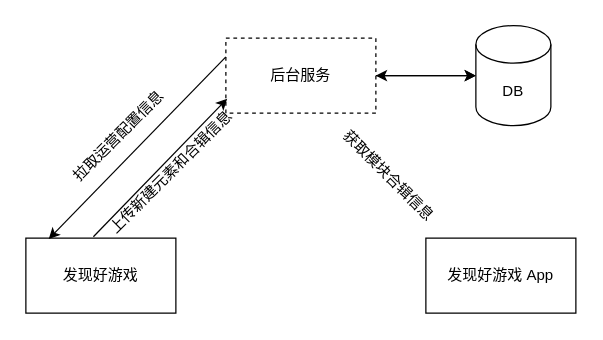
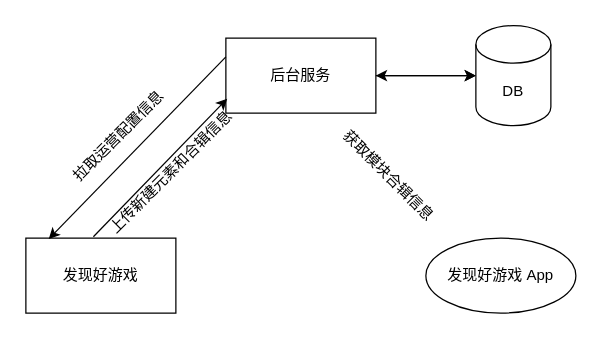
(301, 76) -> (301, 76)
(501, 276) -> (501, 276)
